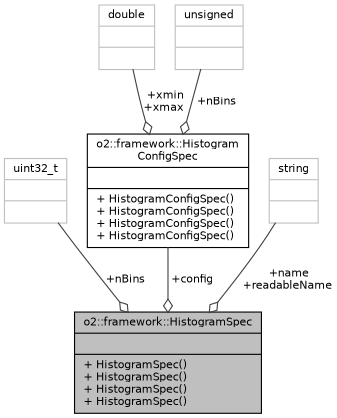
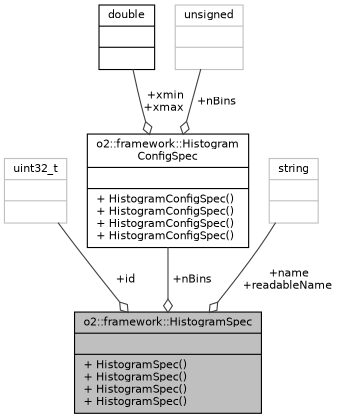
(127, 37) -> (127, 37)
(124, 280) -> (124, 280)
(191, 280) -> (191, 280)
